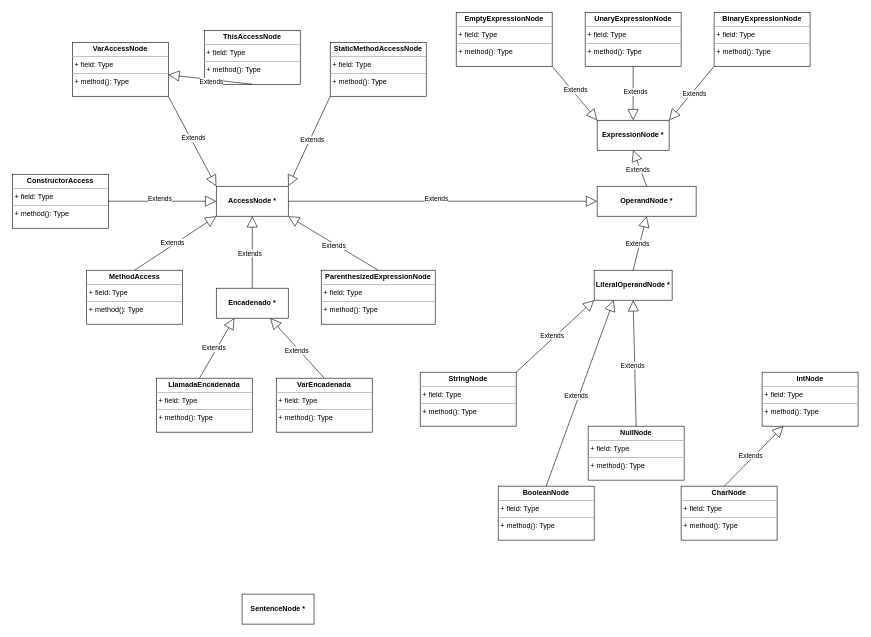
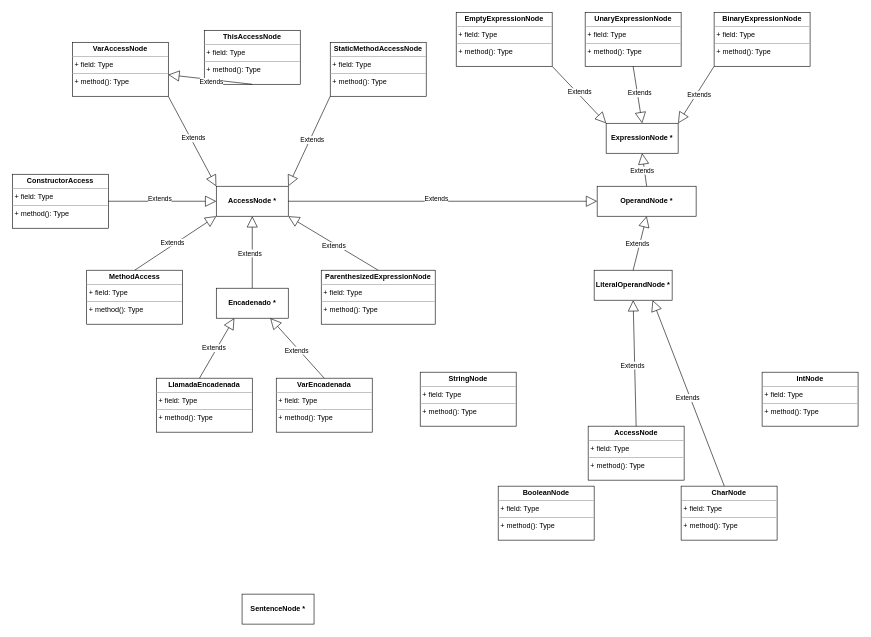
(633, 135) -> (642, 138)
(552, 340) -> none
(578, 398) -> none
(618, 439) -> (618, 439)
(750, 461) -> (691, 398)
